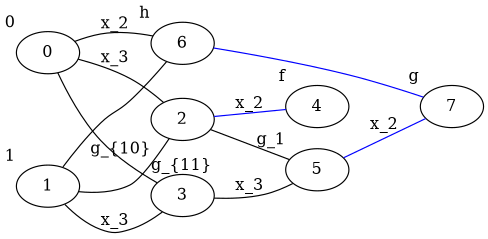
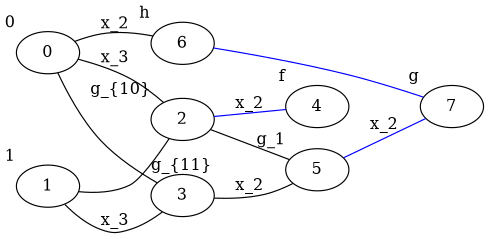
(113, 113) -> none
(250, 186) -> (250, 186)
